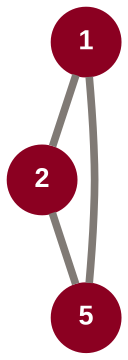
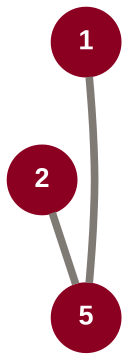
(64, 111) -> none
